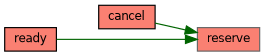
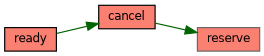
(121, 39) -> (72, 30)
